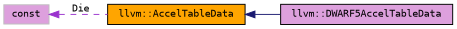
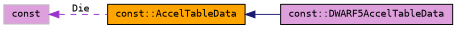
(176, 14) -> (176, 14)
(367, 14) -> (367, 14)
